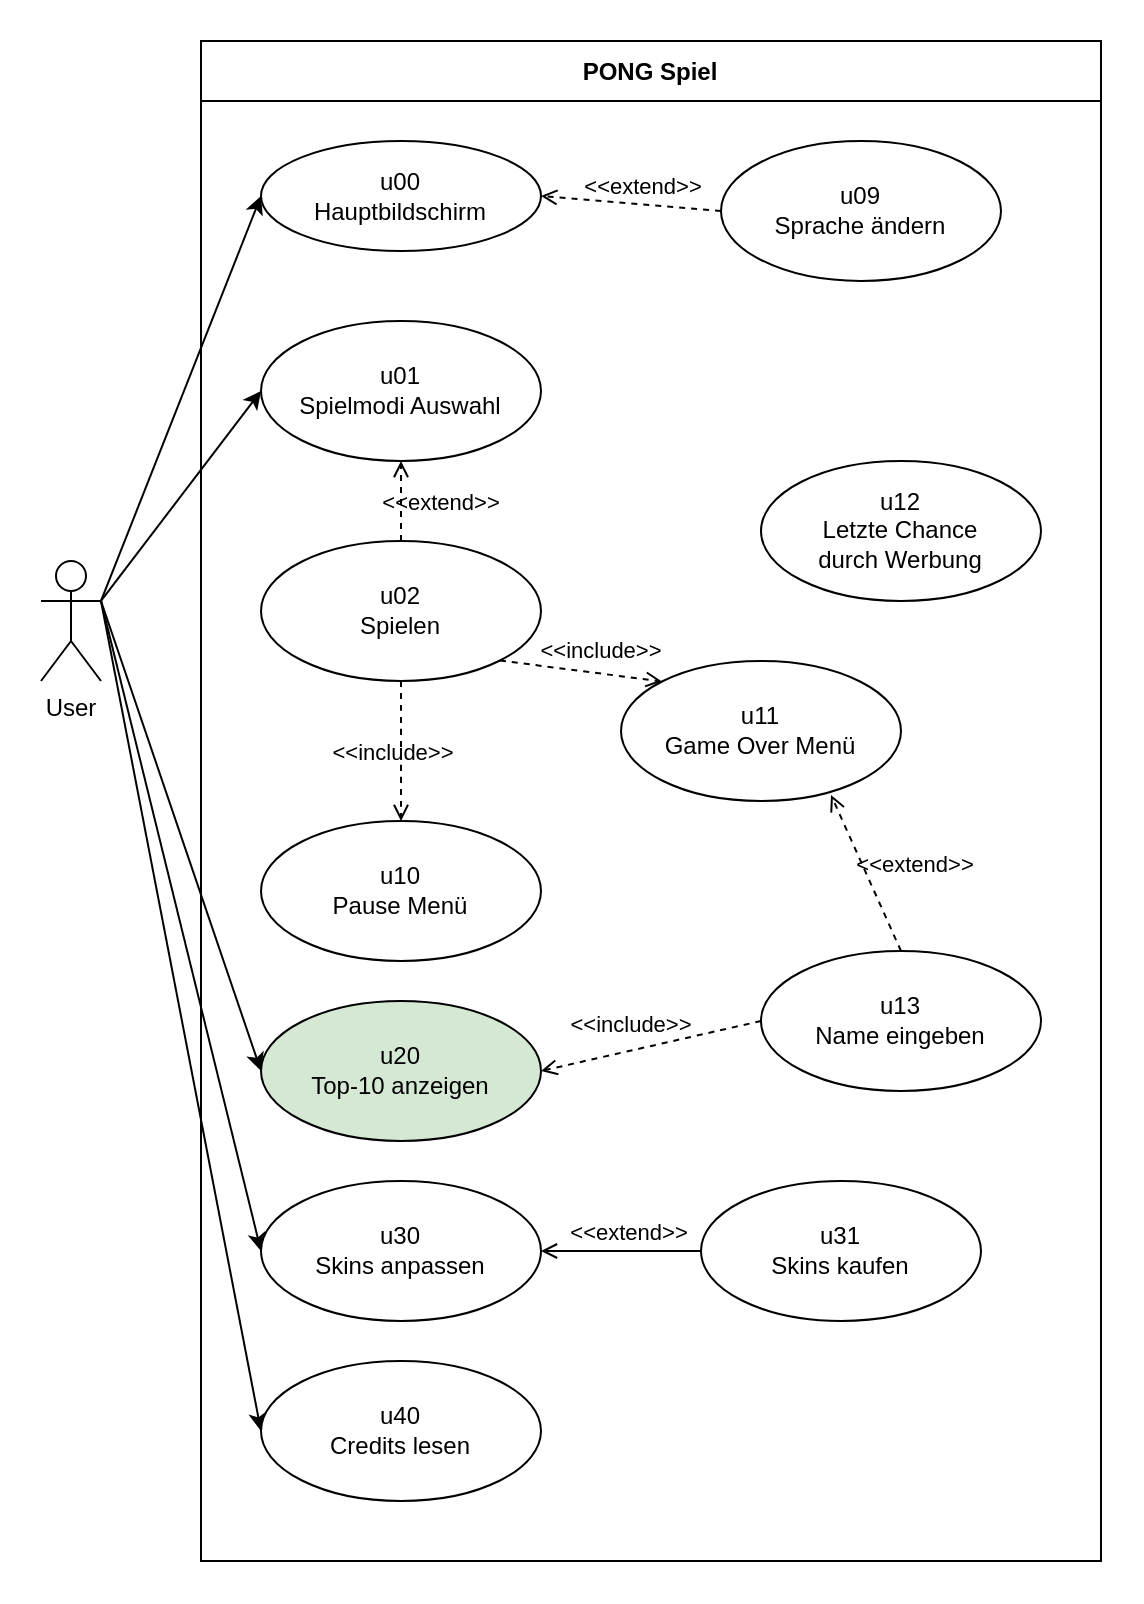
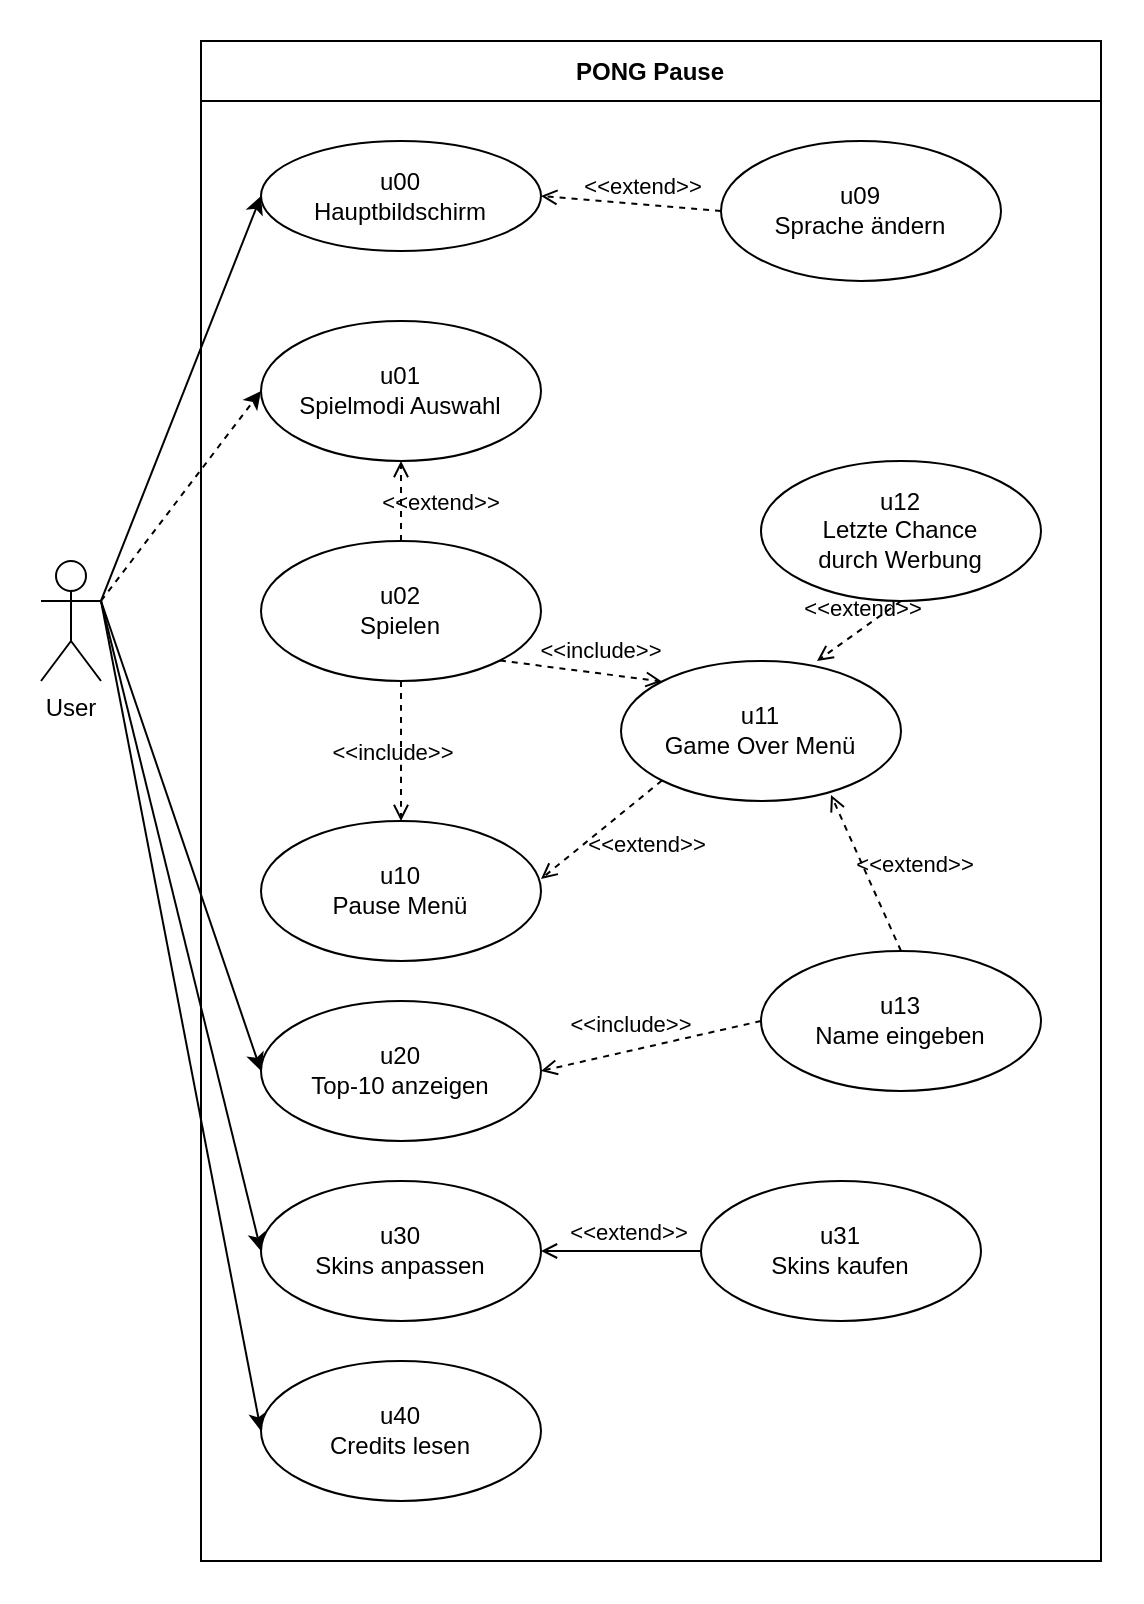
(650, 72) -> (650, 72)
(151, 535) -> (151, 535)
none -> (861, 630)
none -> (604, 828)
(401, 1071) -> (401, 1071)
